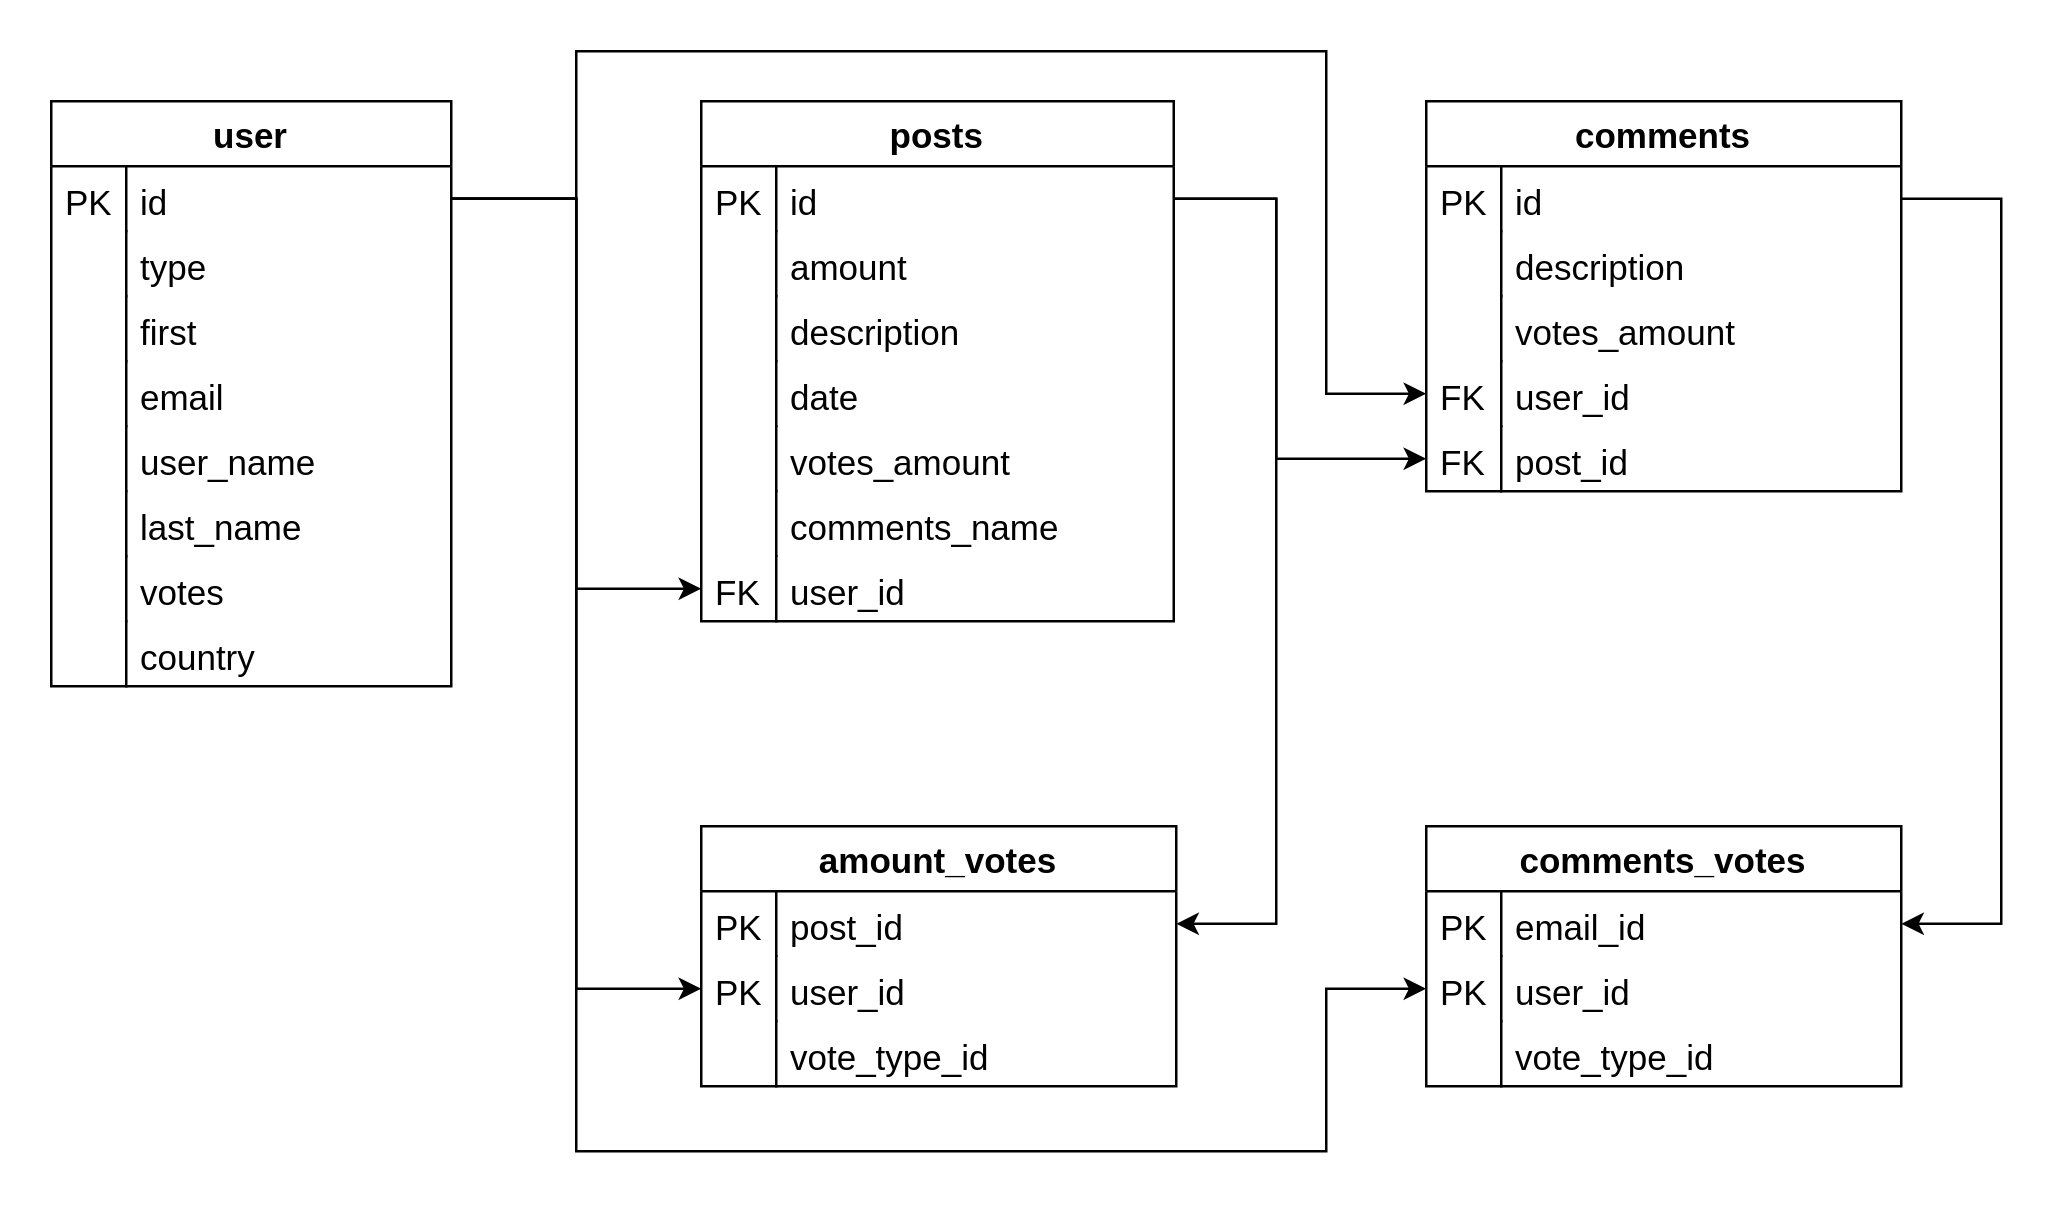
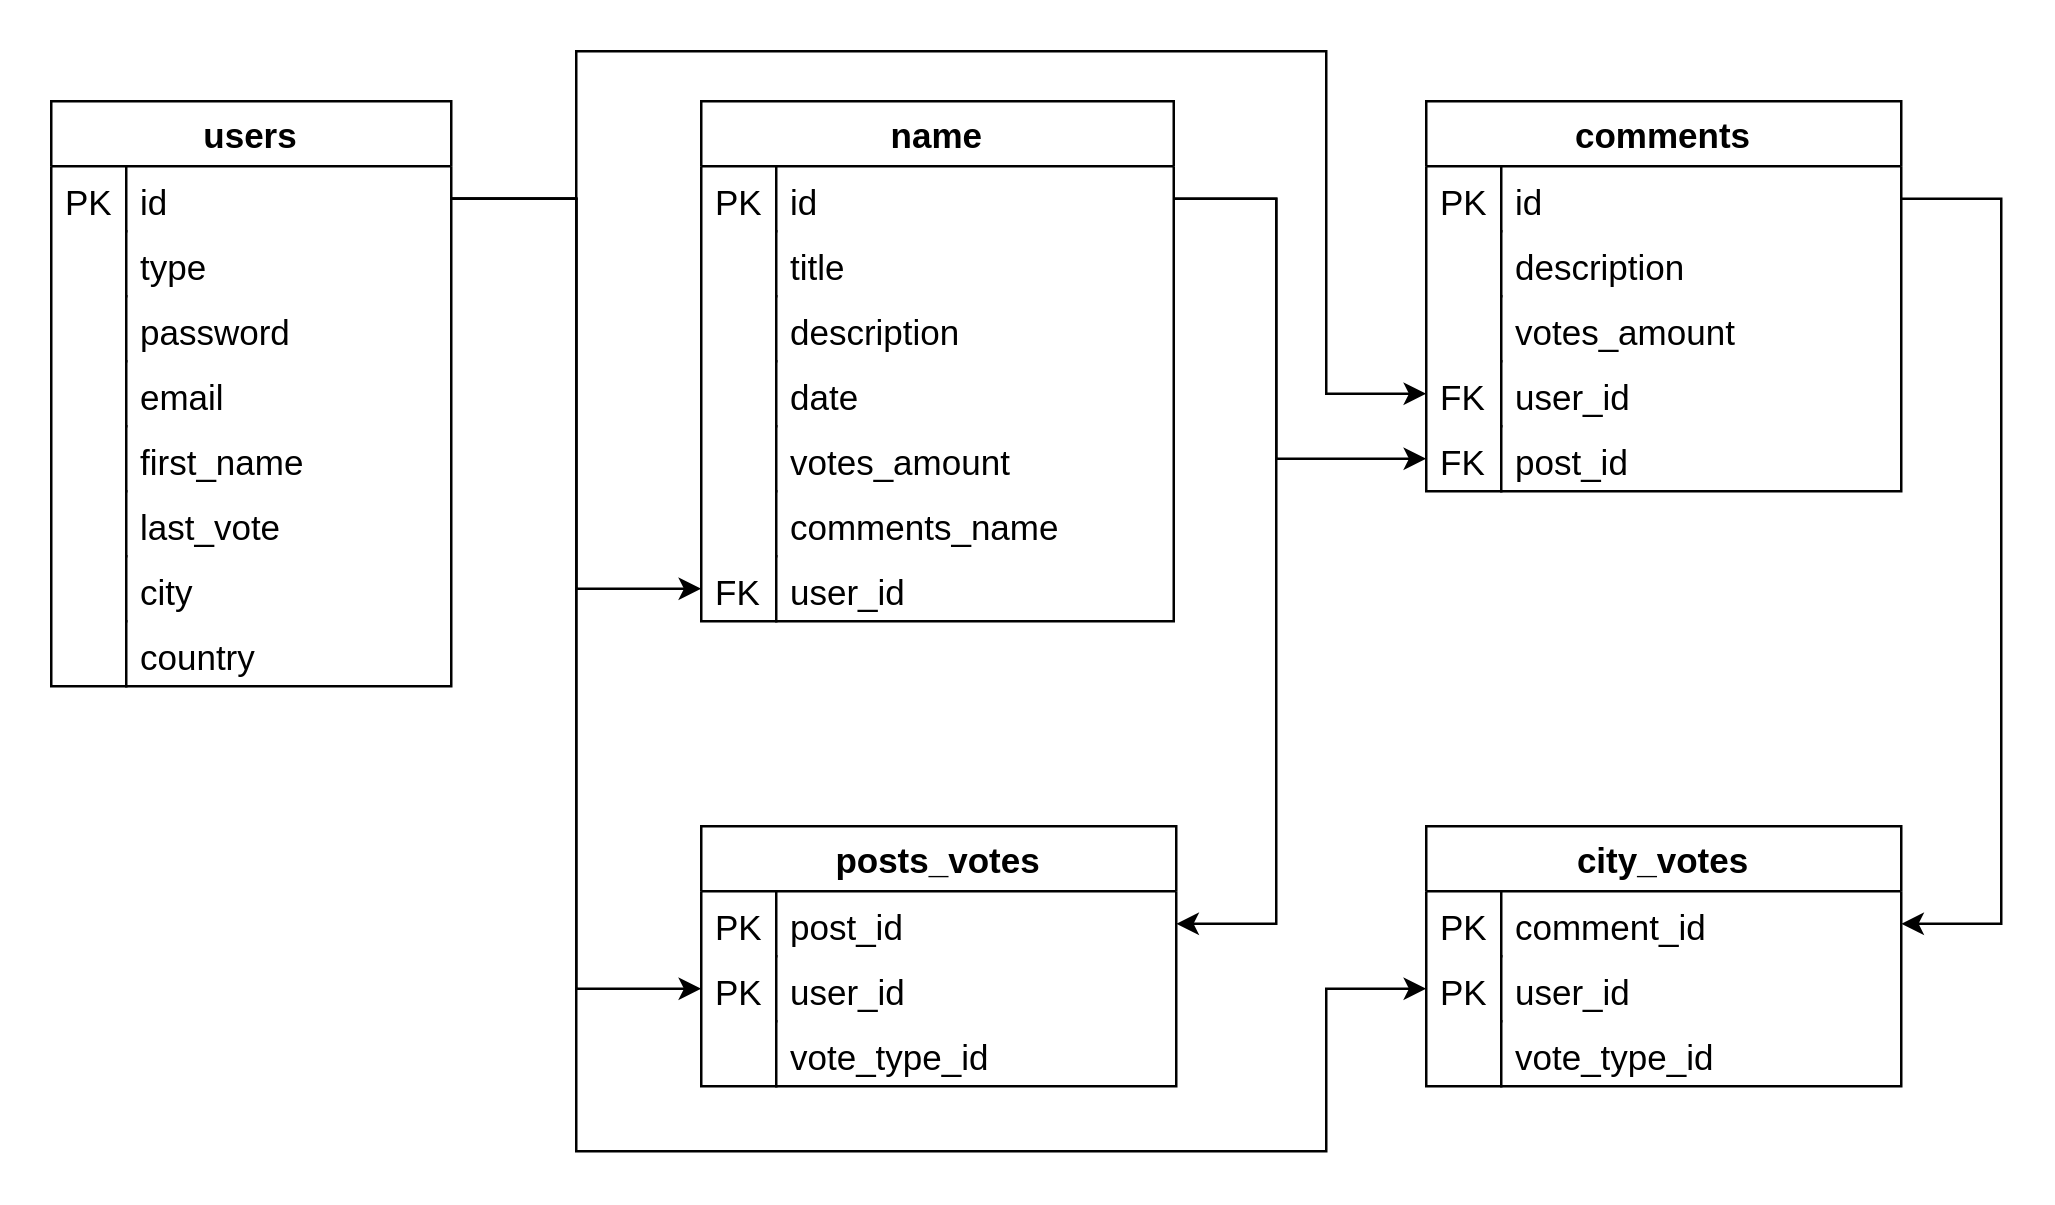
(250, 136) -> (250, 136)
(936, 136) -> (936, 136)
(849, 268) -> (830, 268)
(184, 333) -> (218, 333)
(228, 463) -> (233, 463)
(224, 528) -> (224, 528)
(189, 593) -> (175, 593)
(938, 861) -> (938, 861)
(1663, 861) -> (1663, 861)
(1580, 928) -> (1608, 928)
